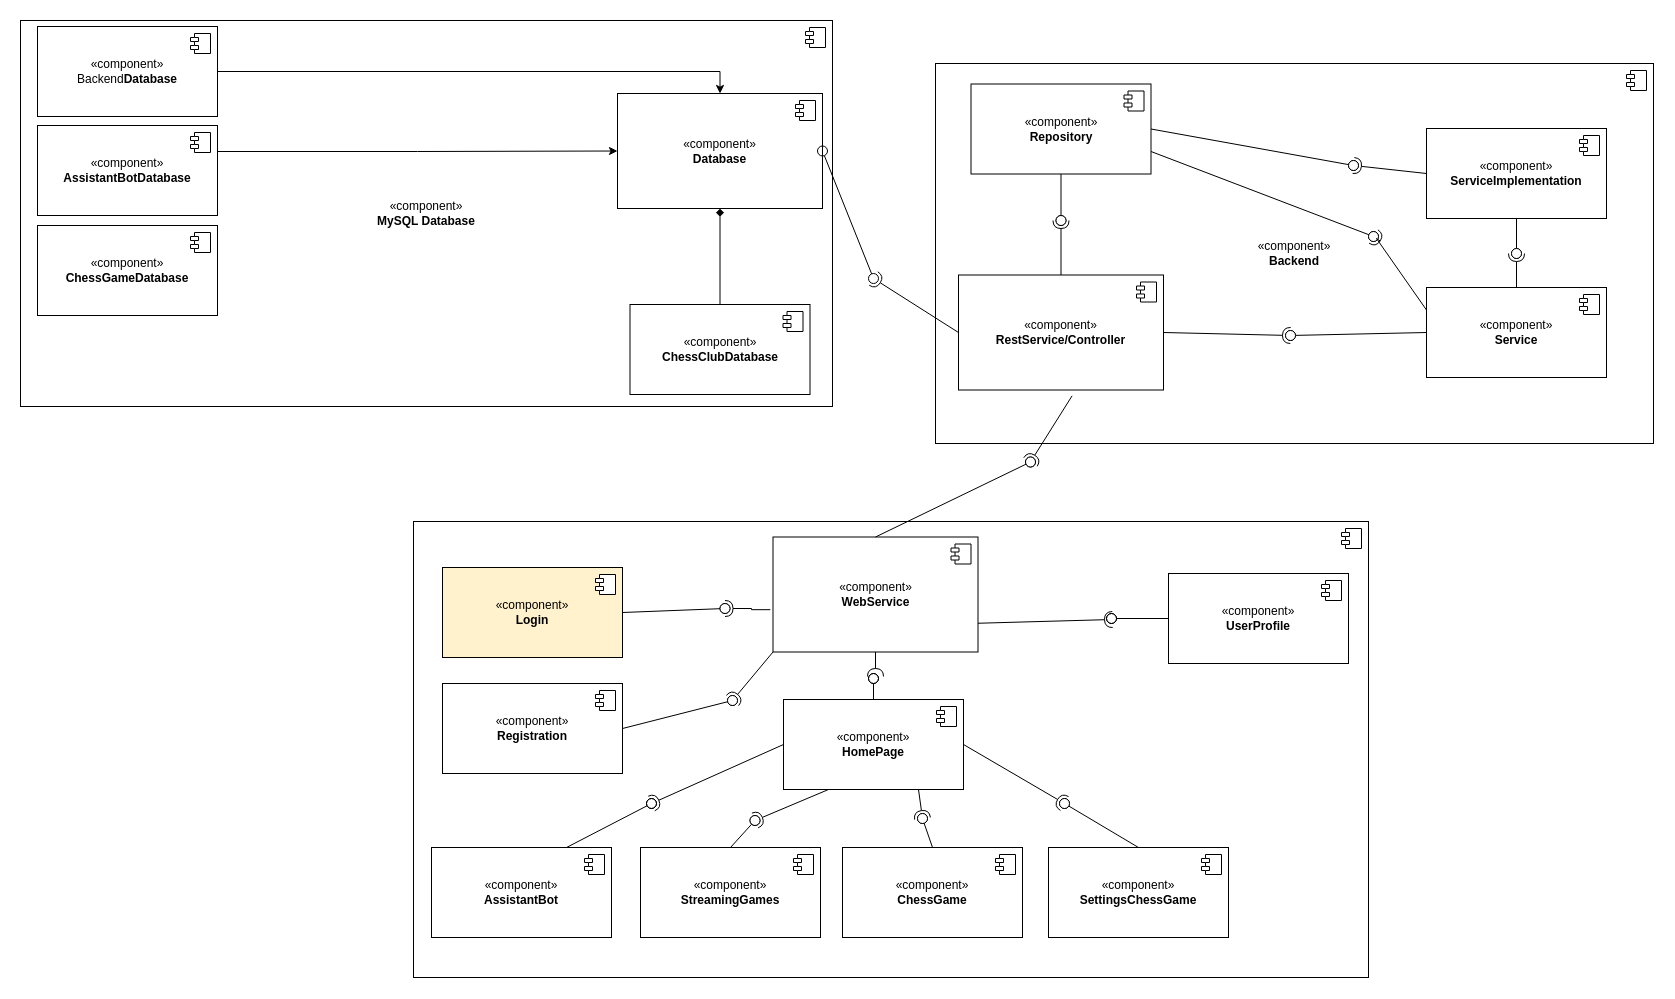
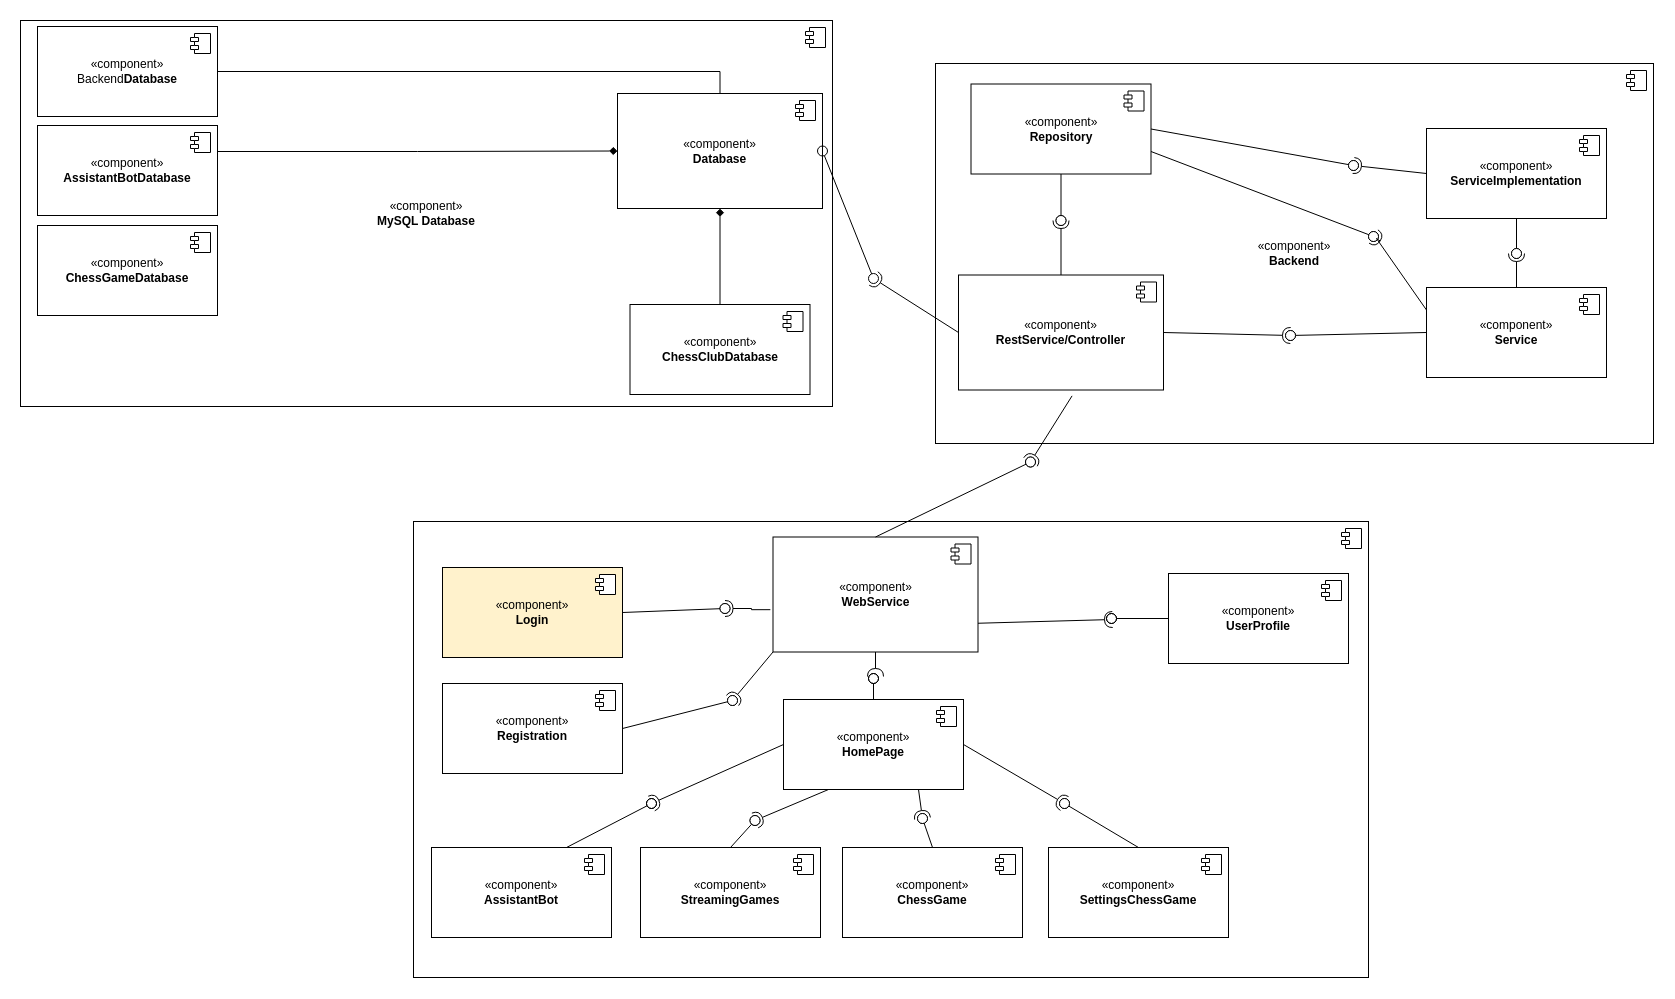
(720, 85) -> (720, 87)
(609, 151) -> (608, 151)
